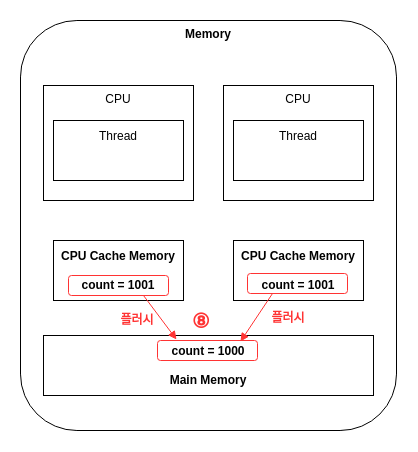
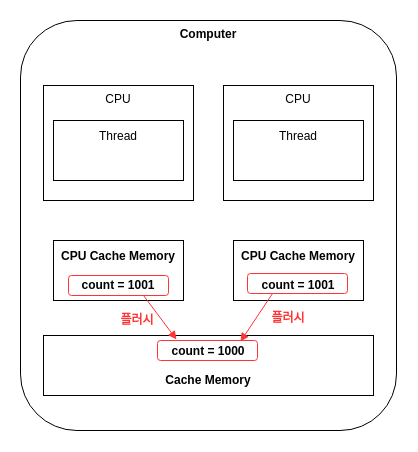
(209, 35) -> (209, 35)
(202, 320) -> none
(209, 366) -> (209, 366)
